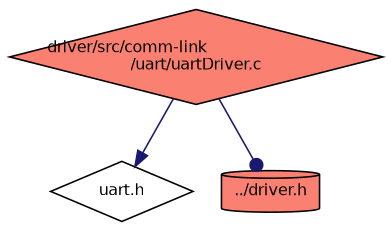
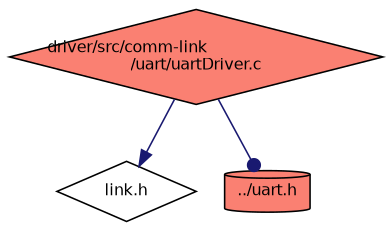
(122, 191) -> (127, 191)
(271, 191) -> (267, 191)
